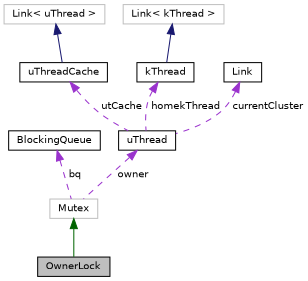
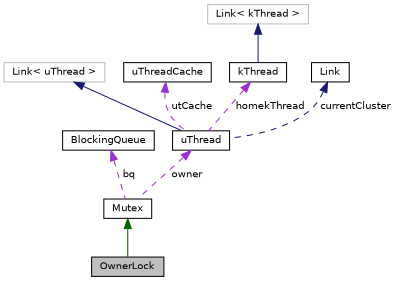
(60, 48) -> (133, 109)
(210, 119) -> (283, 126)
(74, 209) -> (128, 209)
